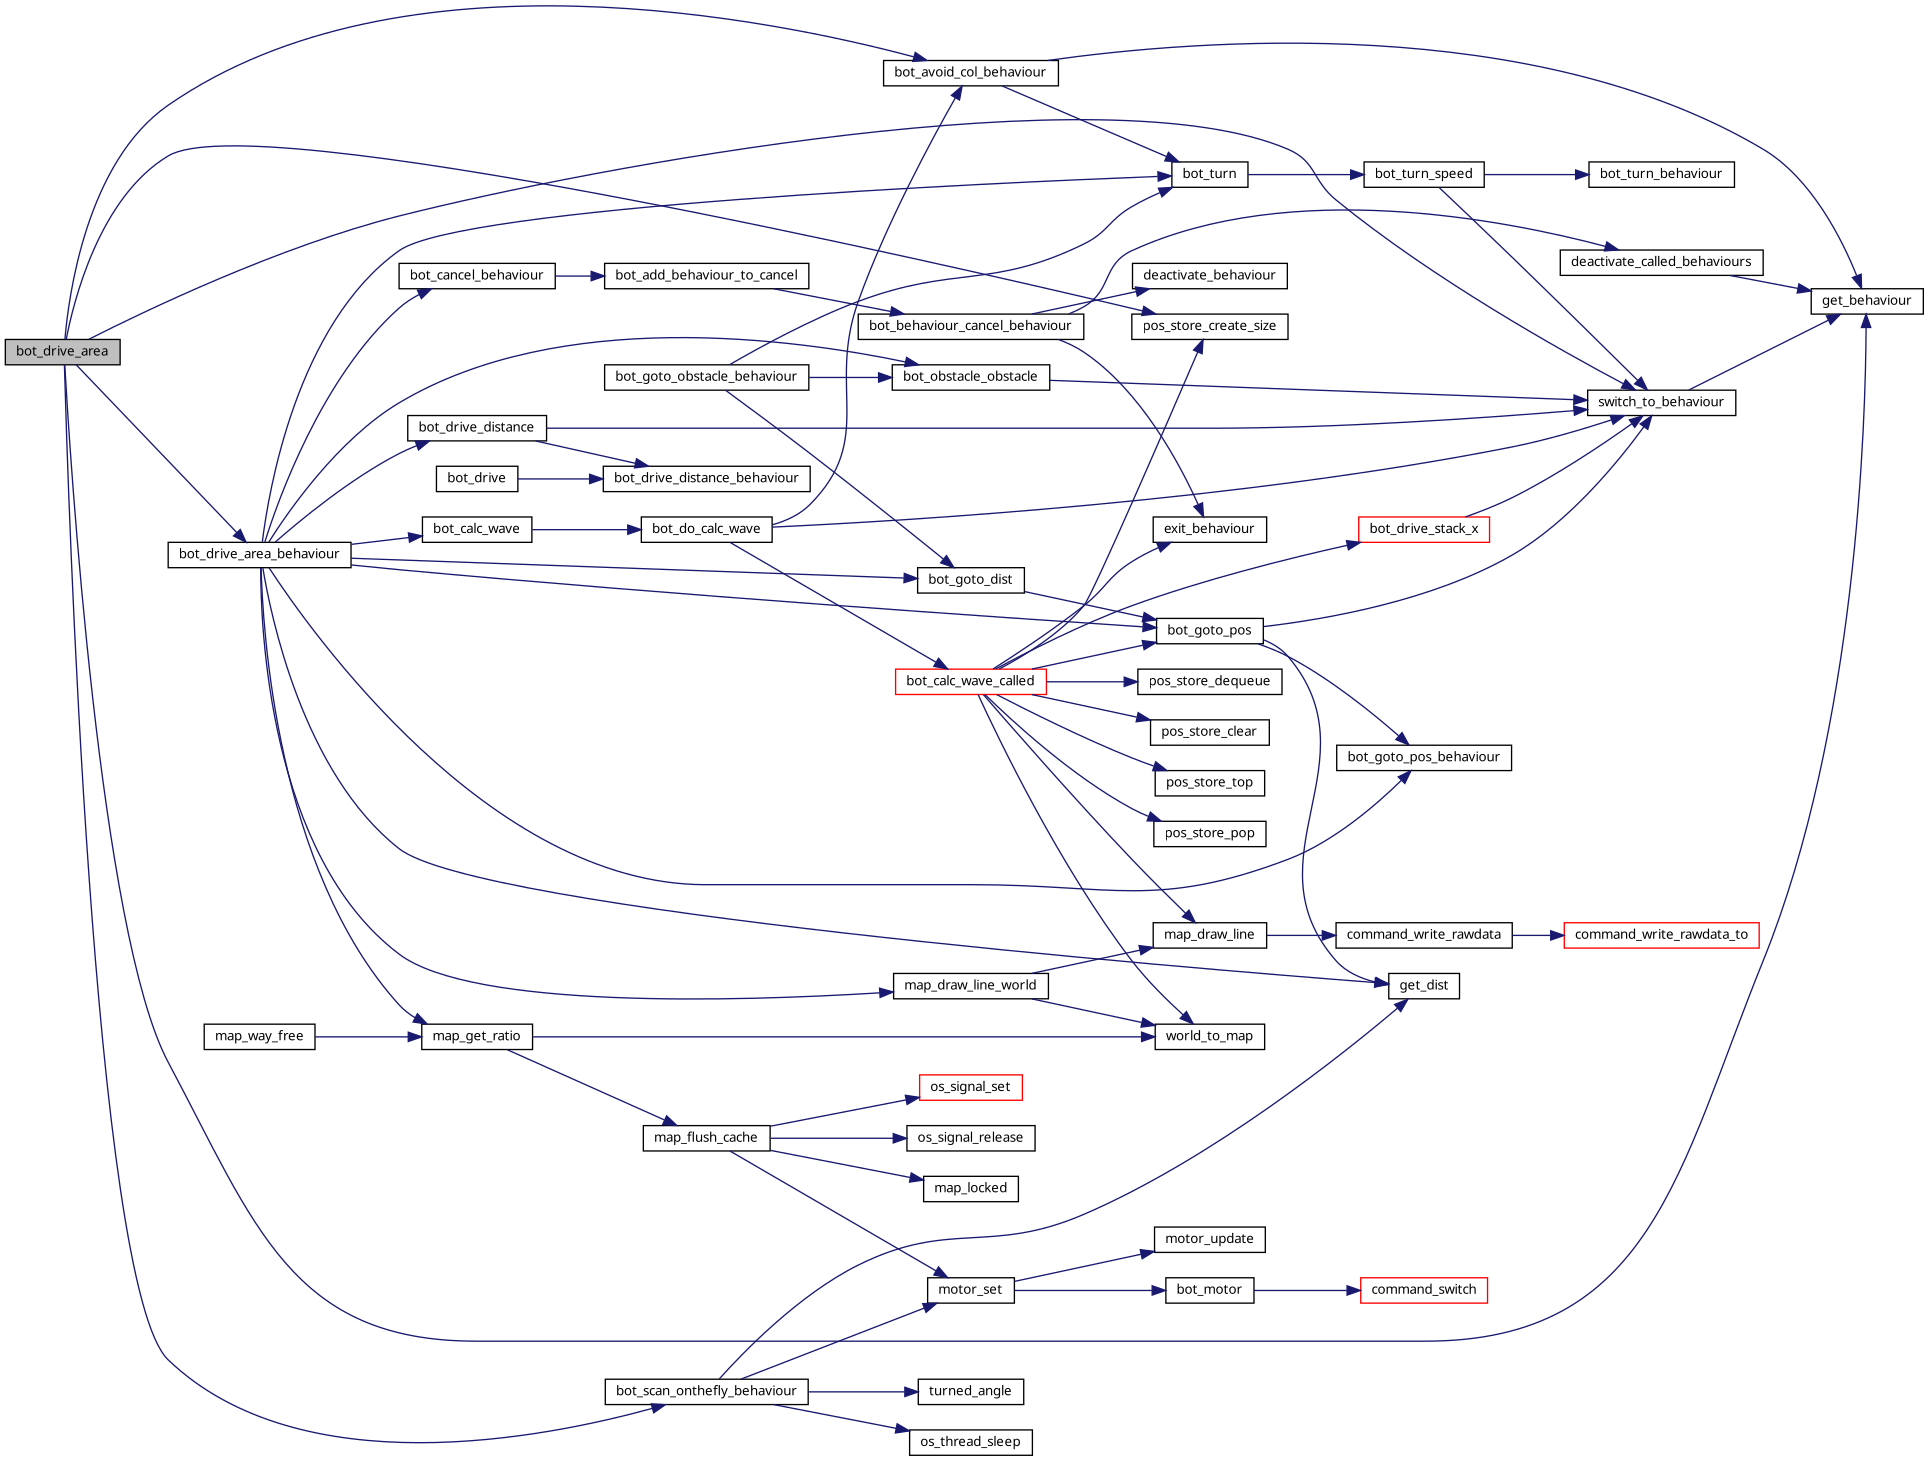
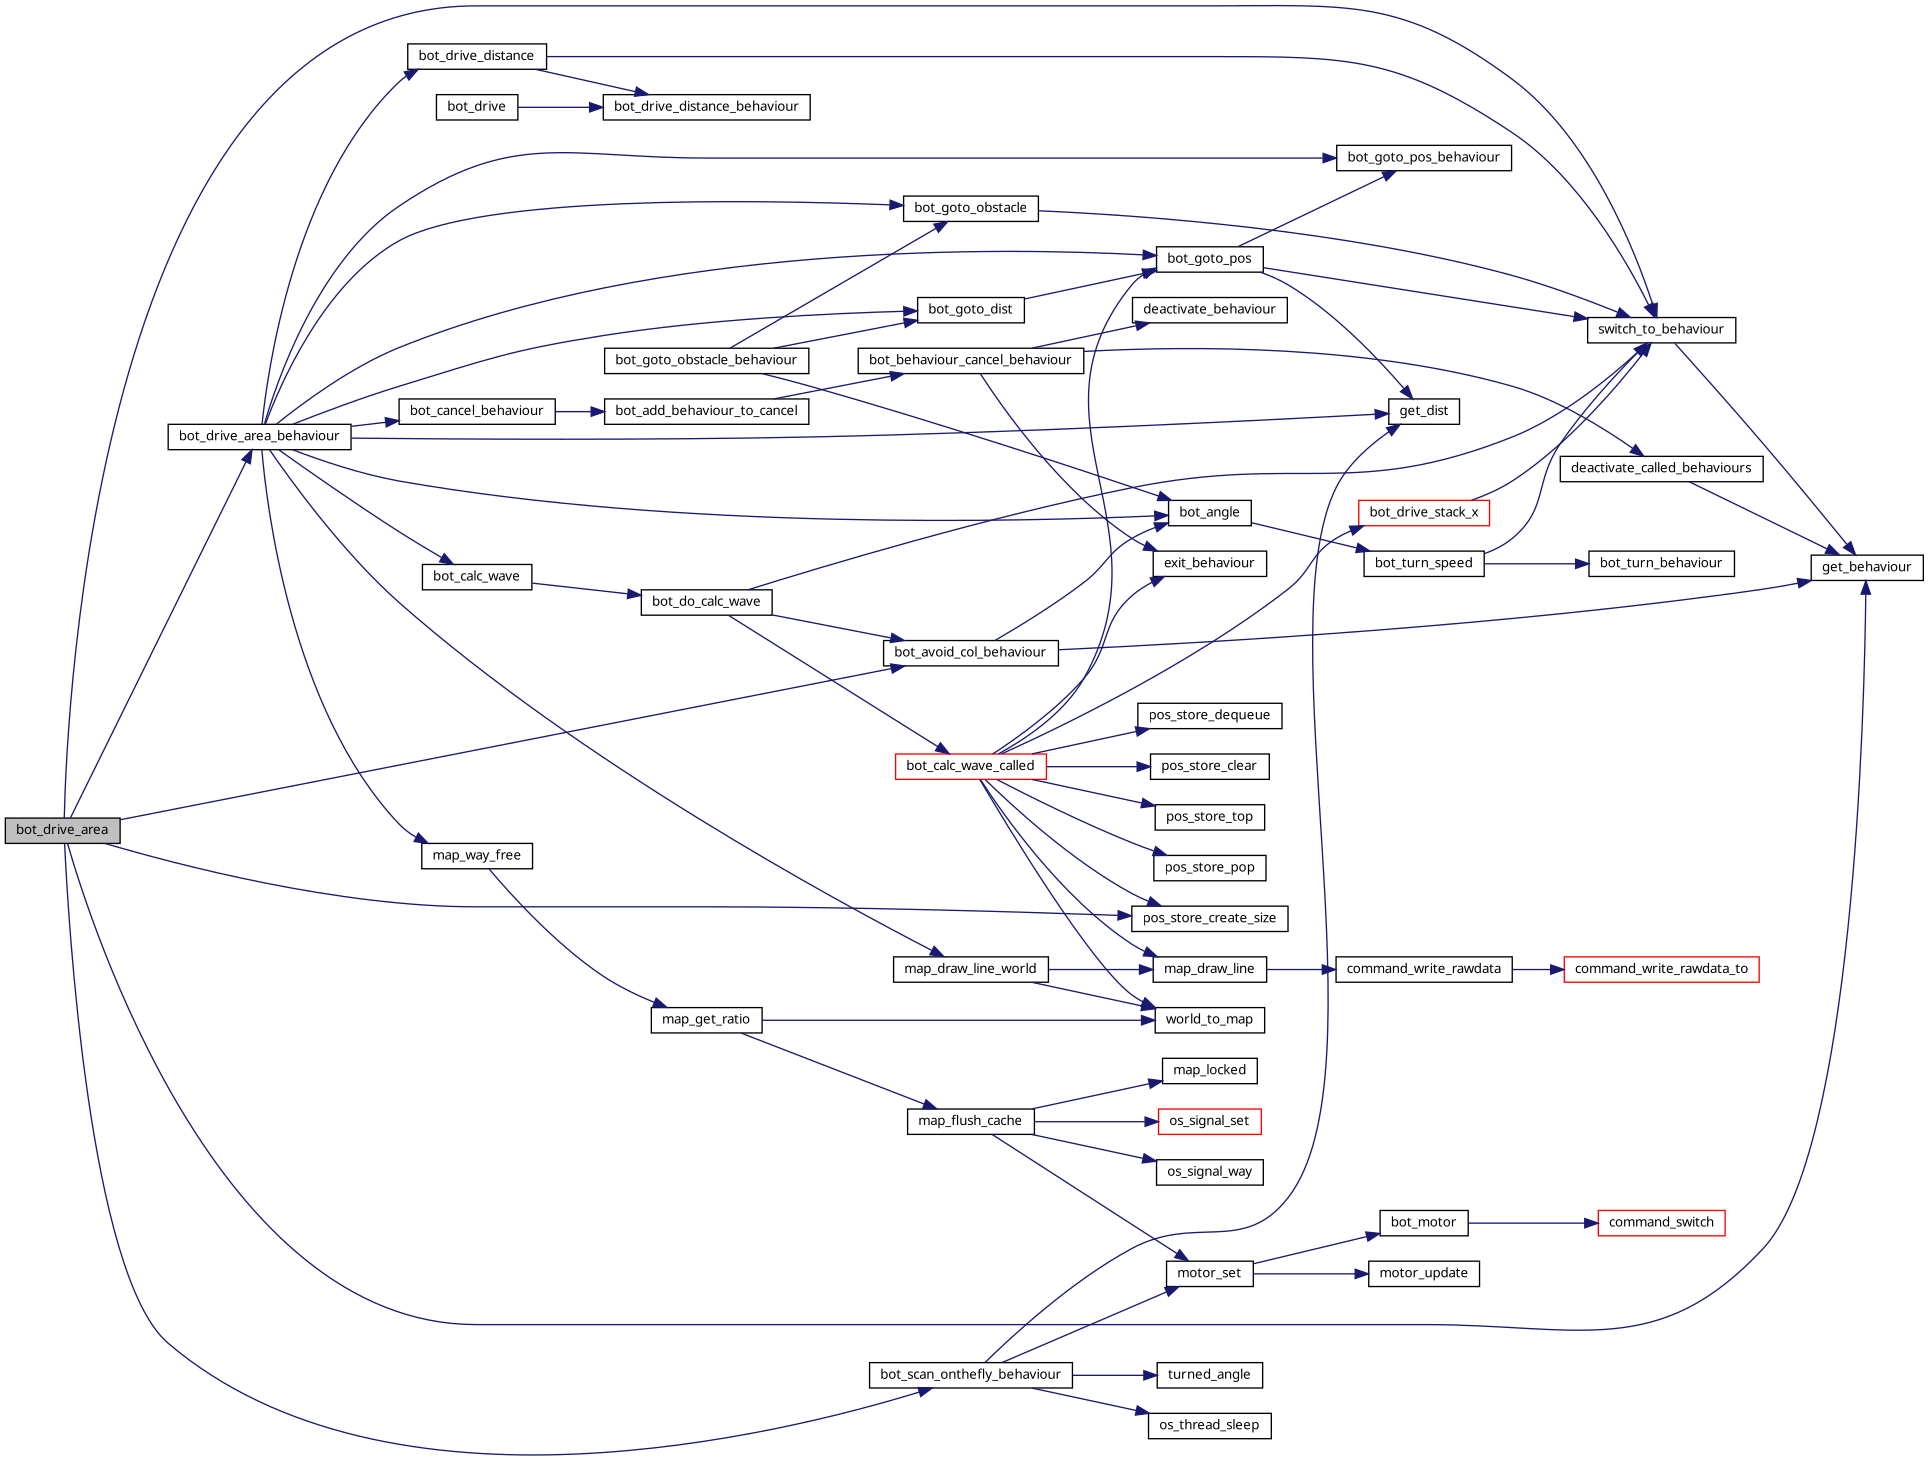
(1210, 175) -> (1210, 513)
(971, 377) -> (971, 209)
(322, 877) -> (305, 658)
(971, 1138) -> (1210, 1172)
